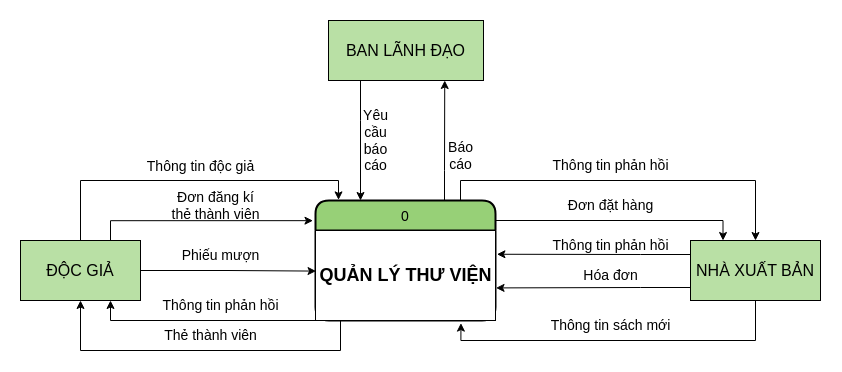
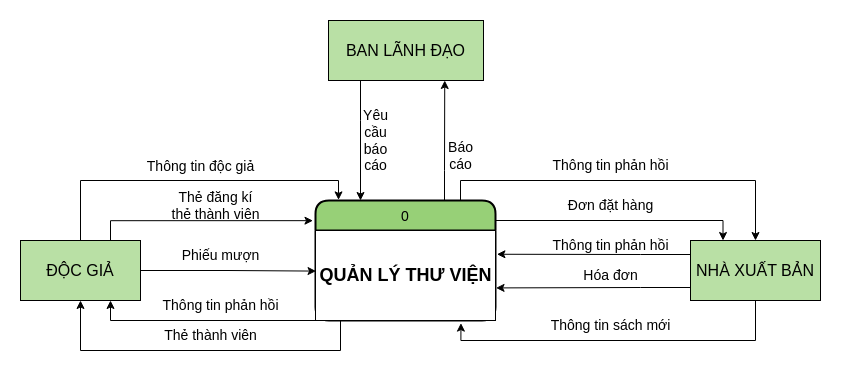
(216, 206) -> (216, 206)
